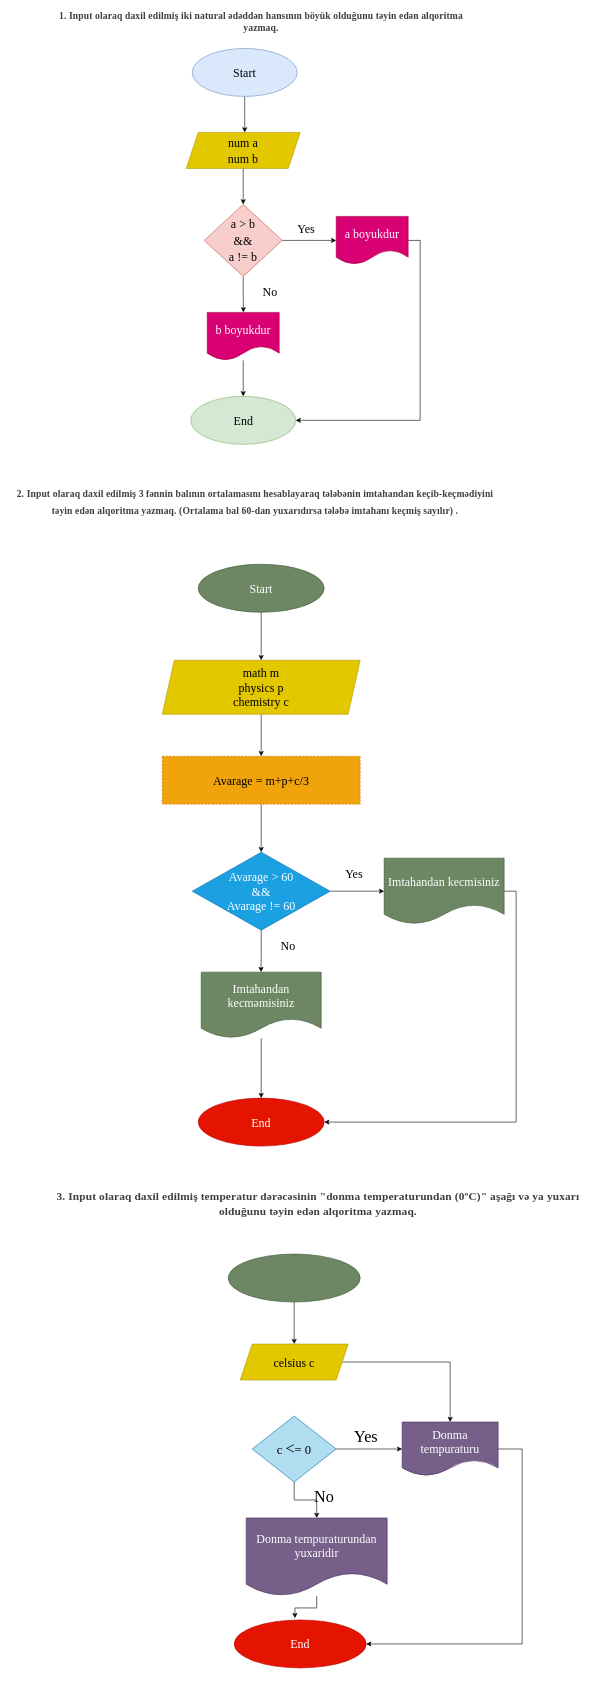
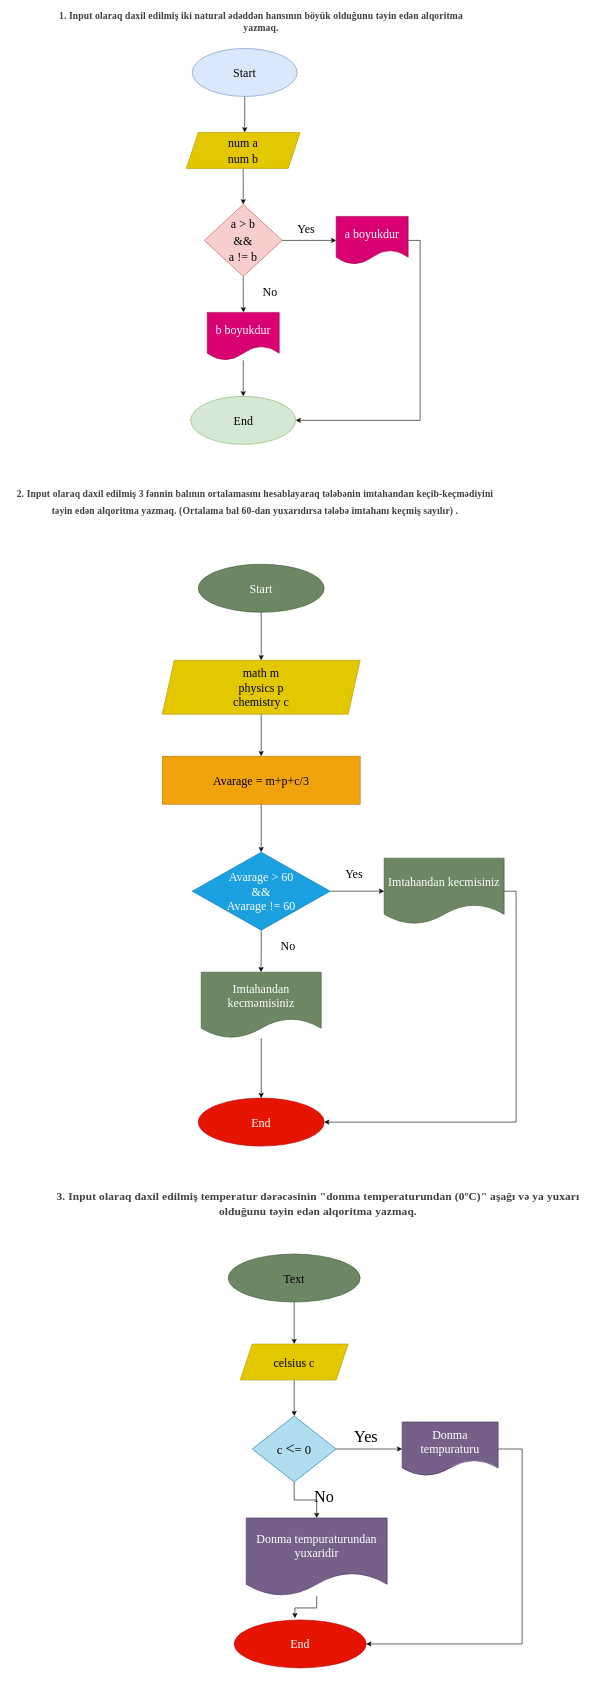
(261, 780) -> (261, 780)
none -> (294, 1278)
(450, 1416) -> (294, 1410)
